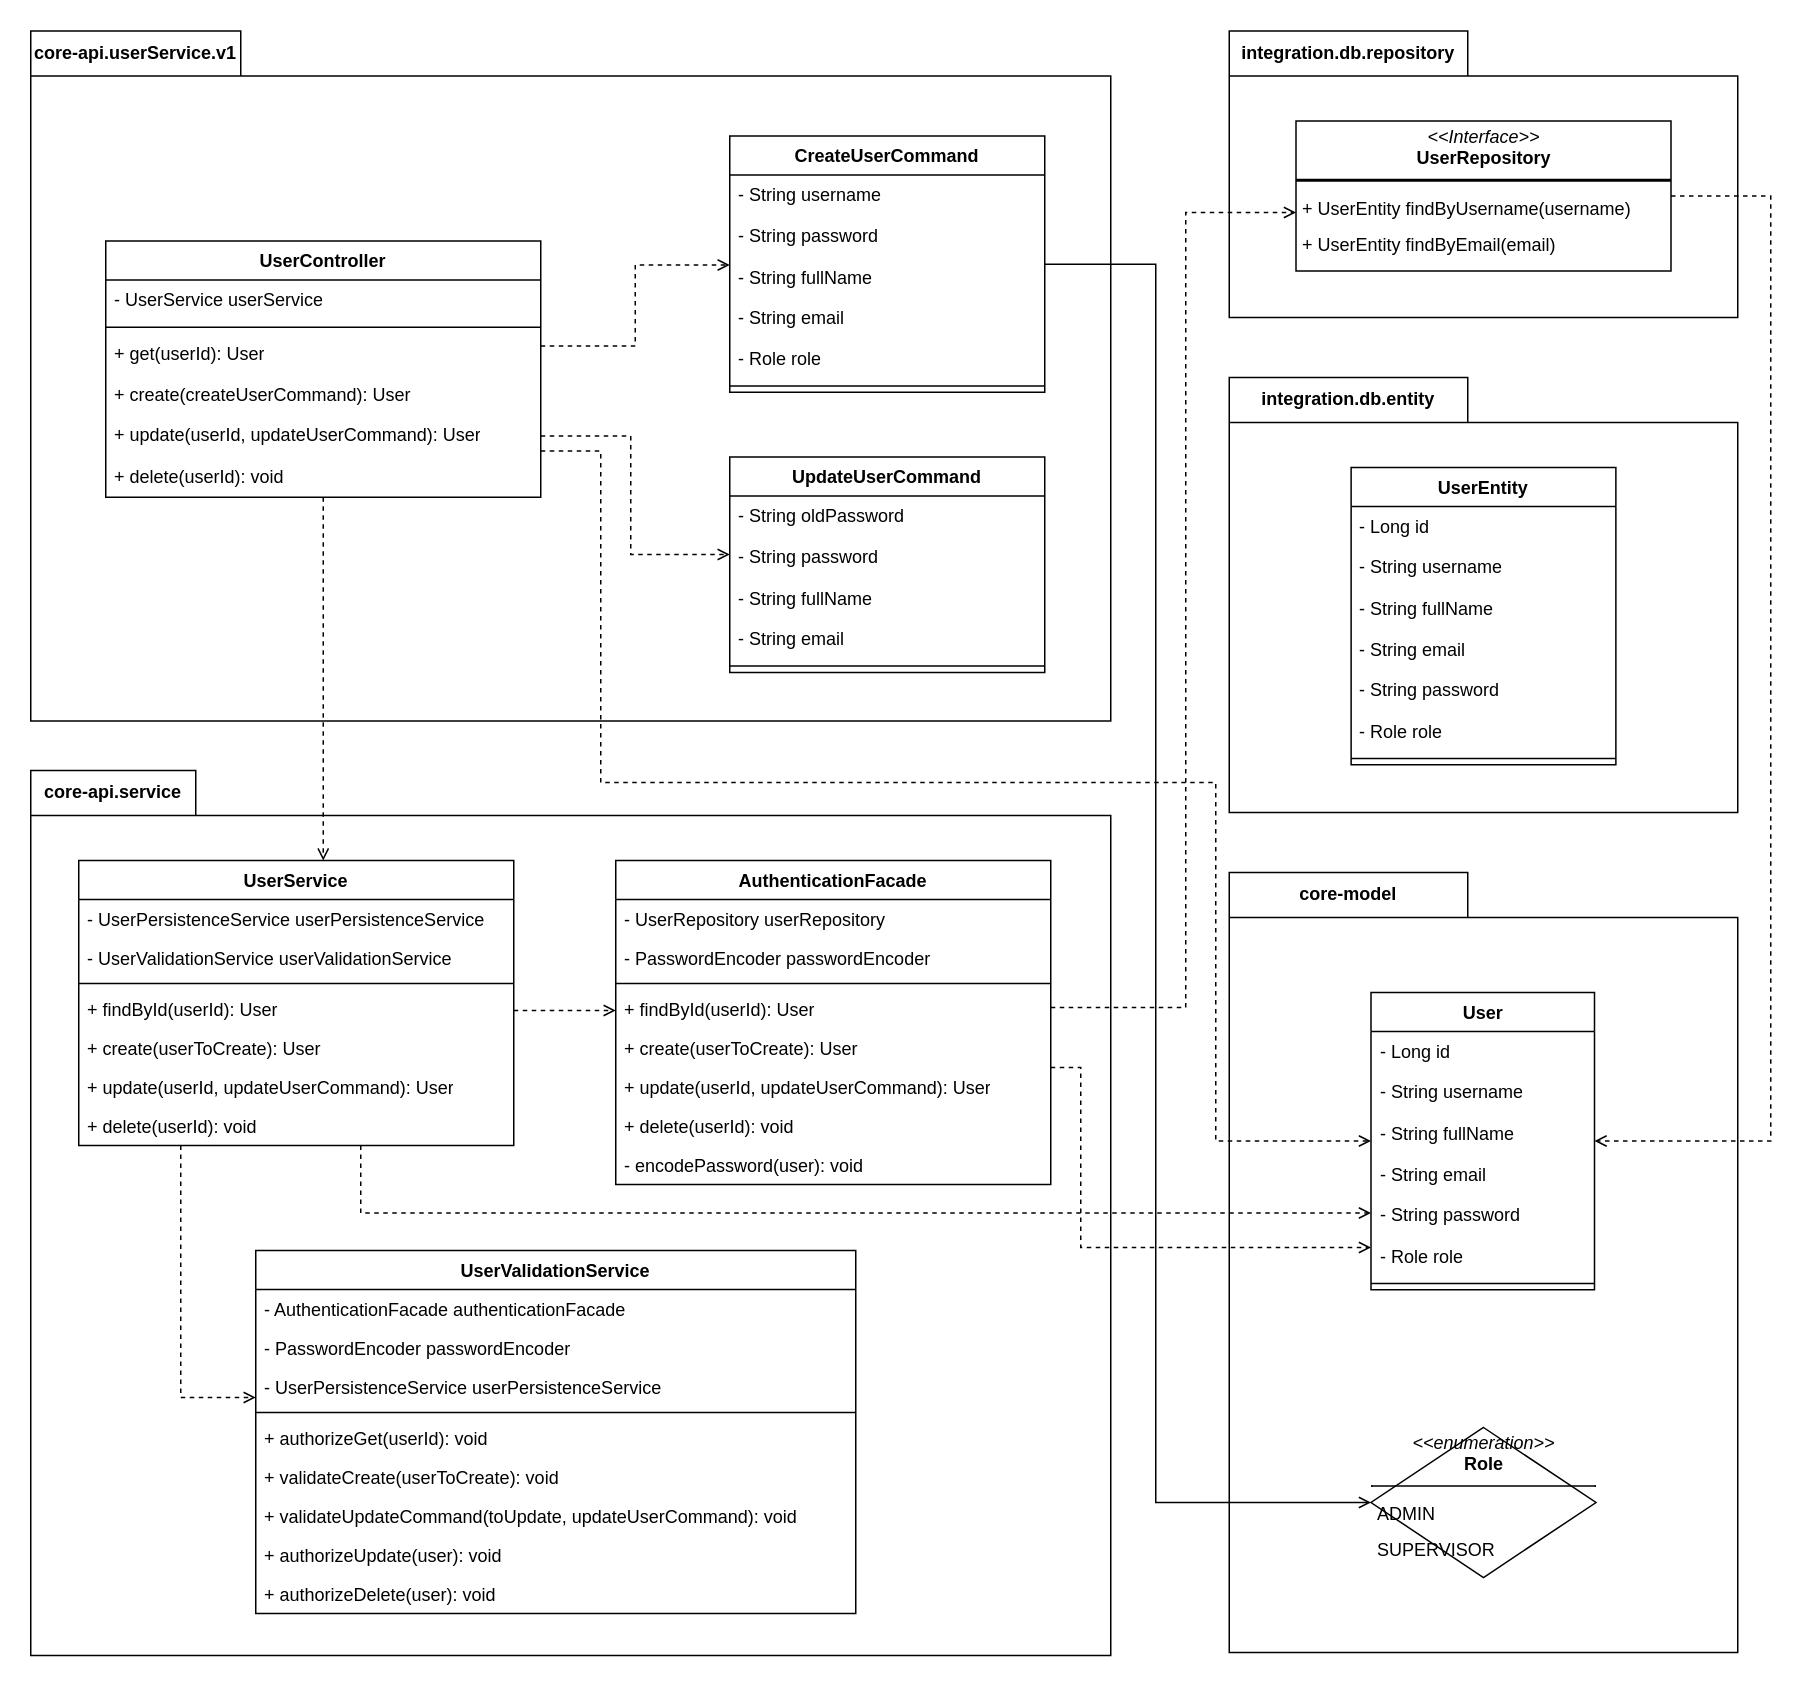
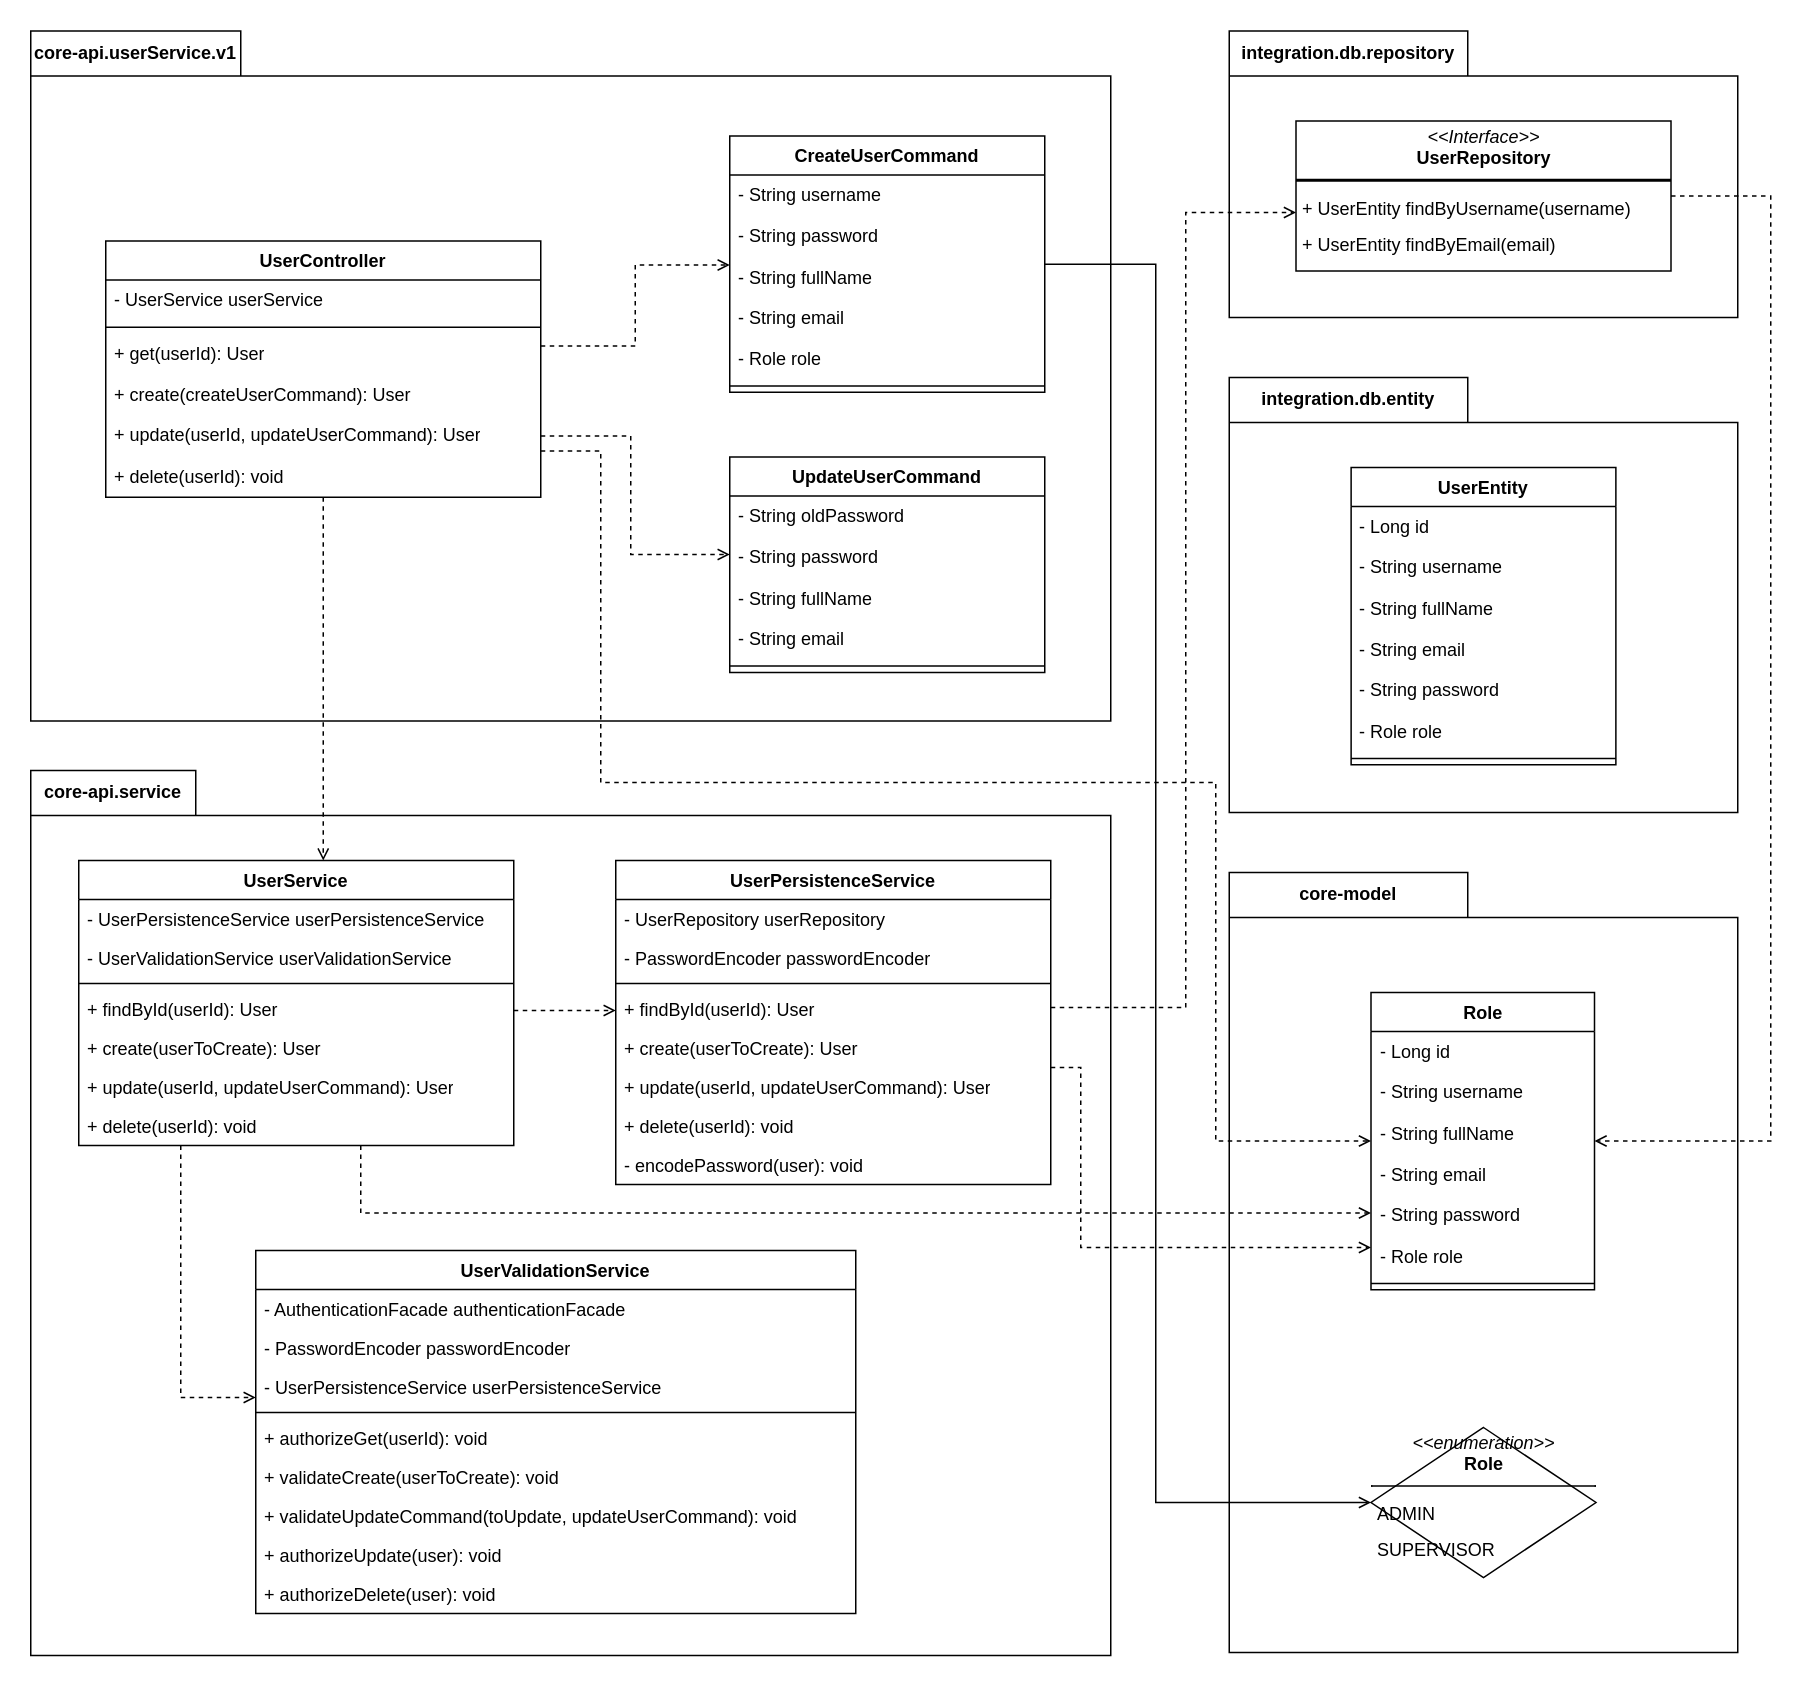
(833, 882) -> (833, 882)
(1484, 1014) -> (1484, 1014)
